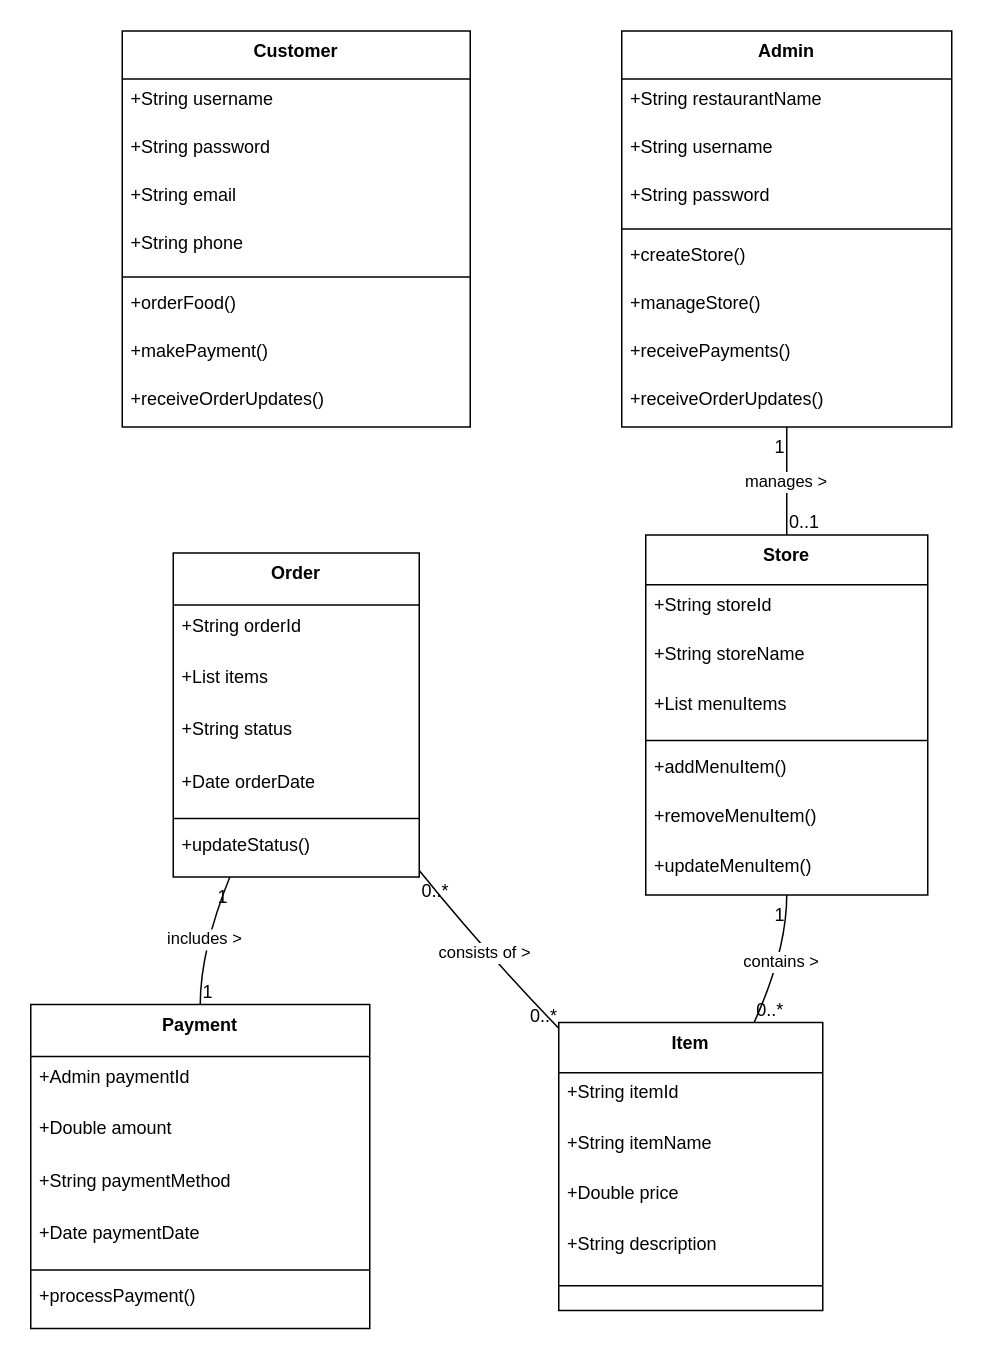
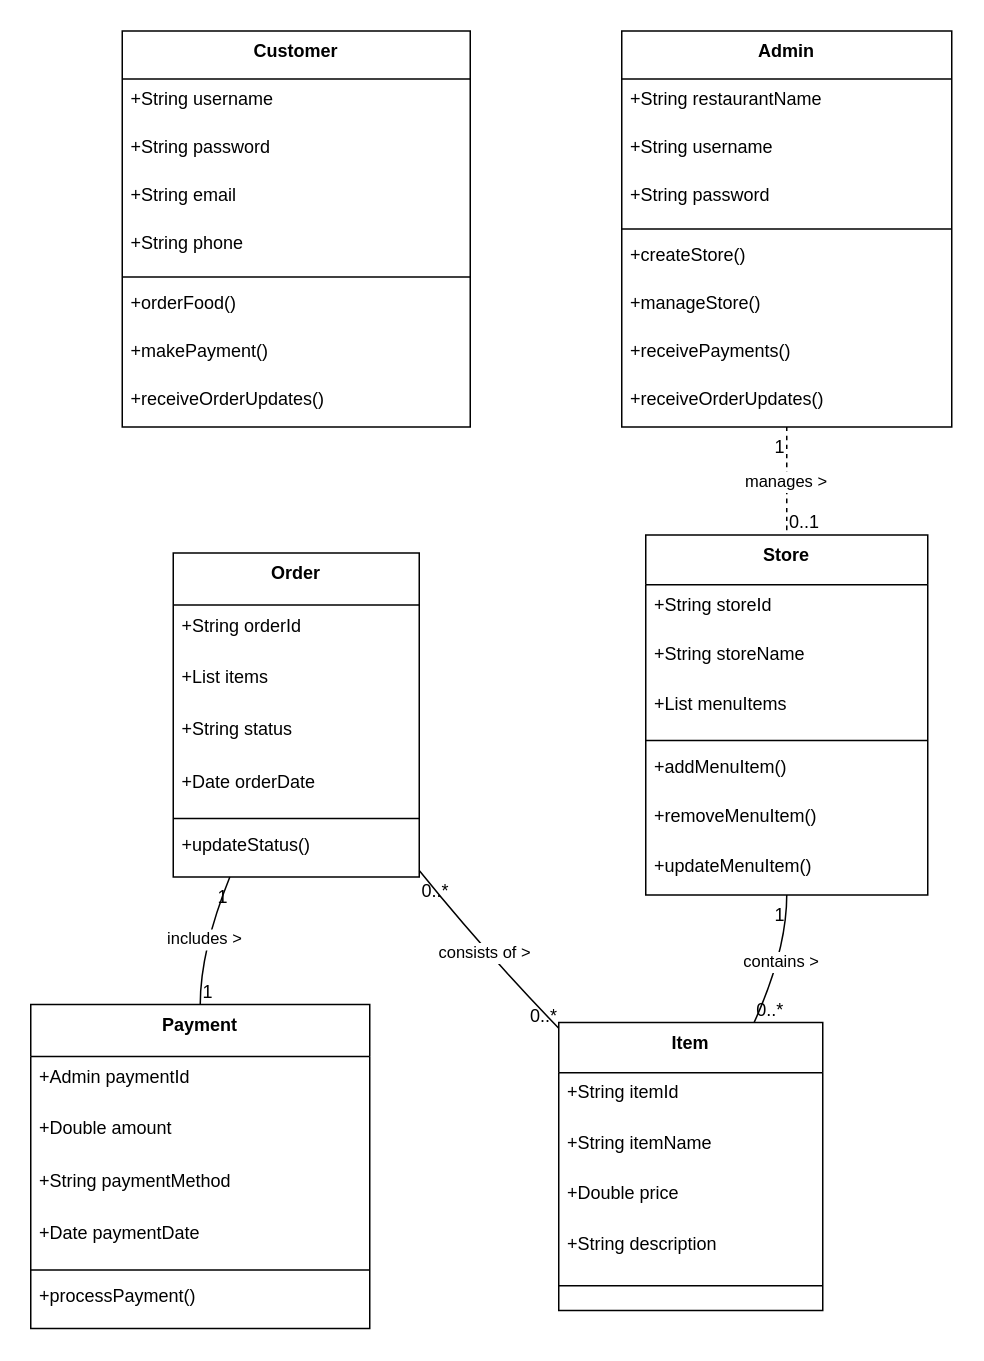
(787, 513) -> (787, 513)
